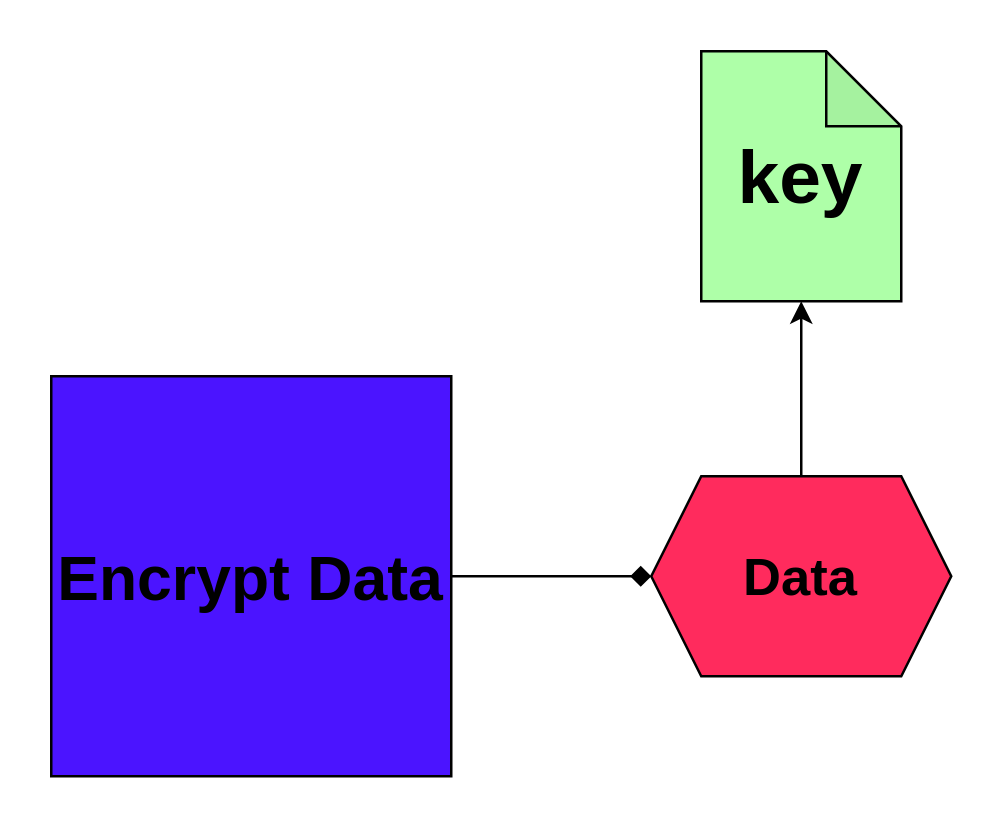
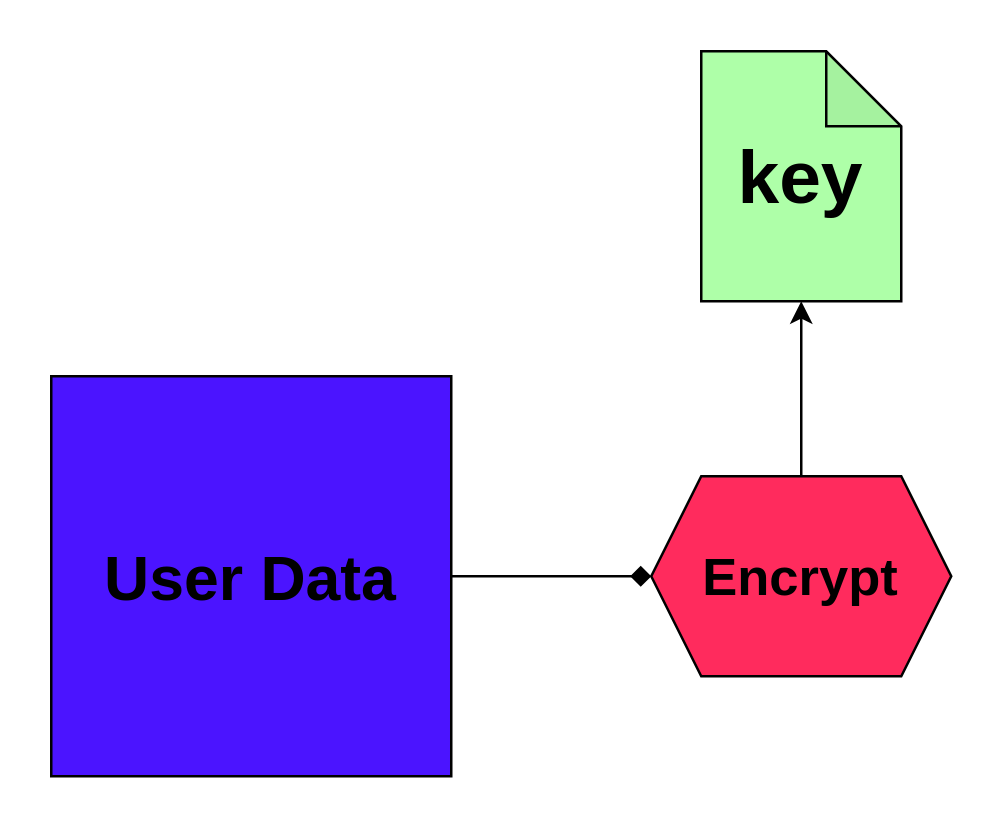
(251, 576) -> (251, 576)
(801, 576) -> (801, 576)
